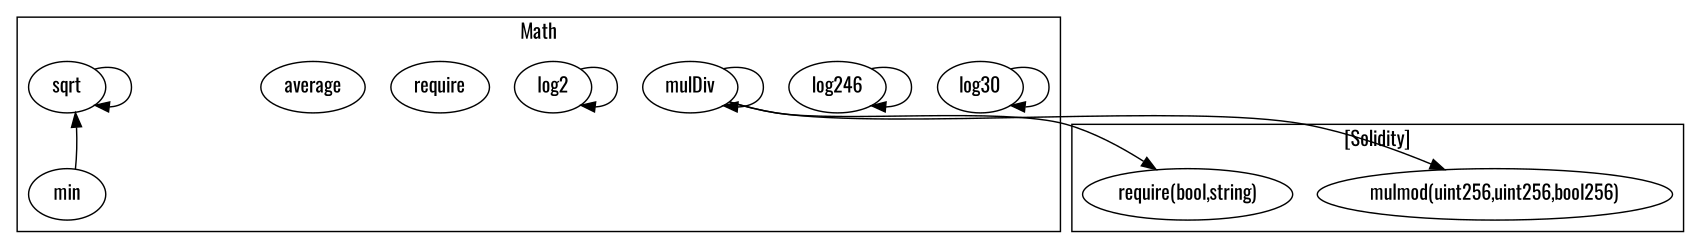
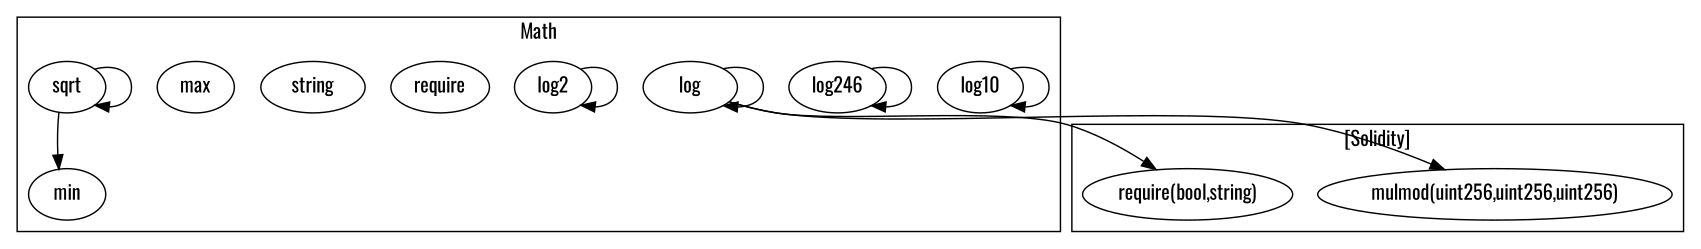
none -> (196, 87)
(313, 87) -> (313, 87)
(690, 87) -> (690, 87)
(980, 87) -> (980, 87)
(77, 148) -> (58, 134)
(1495, 194) -> (1495, 194)
